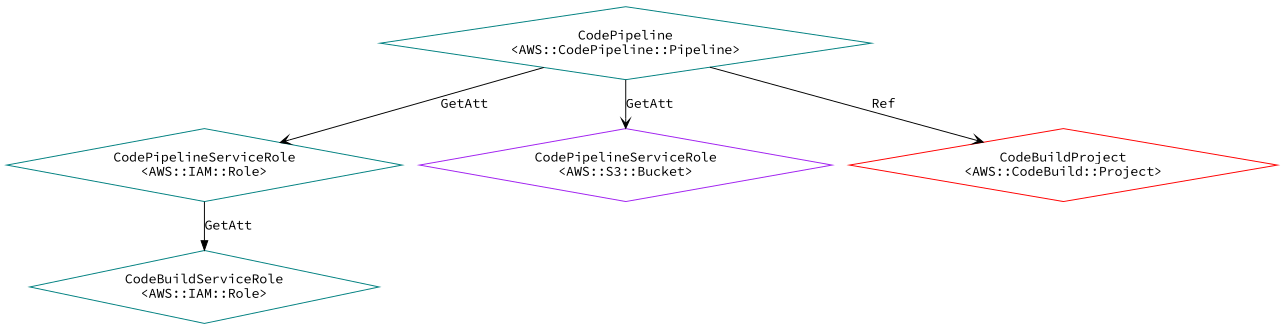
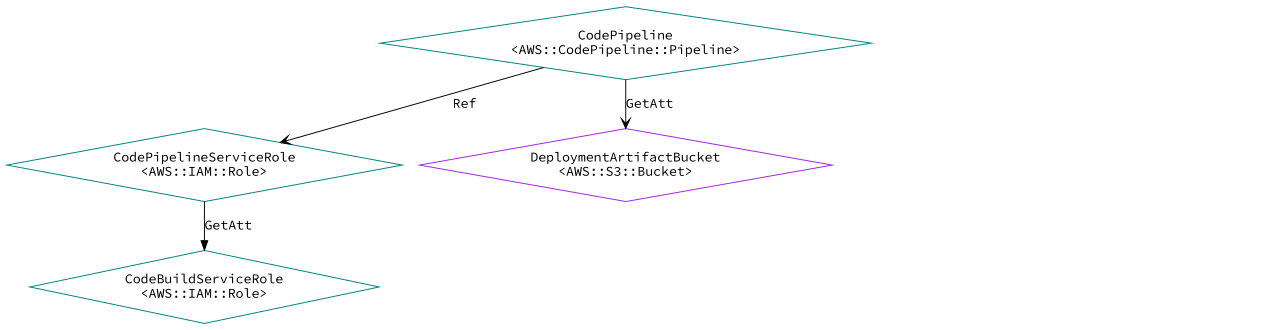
(465, 104) -> (465, 104)
(626, 165) -> (626, 165)
(1063, 165) -> none
